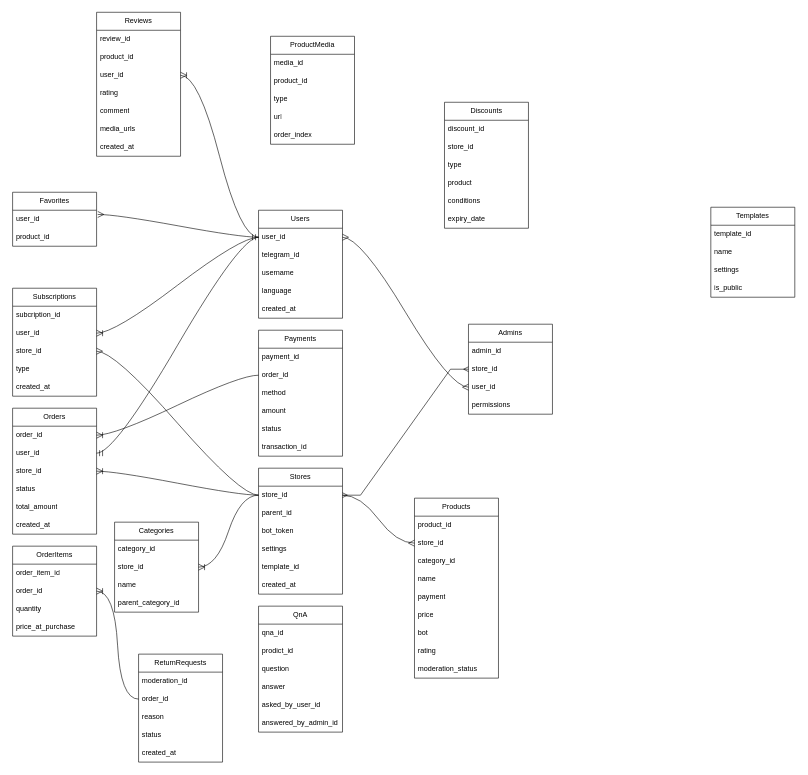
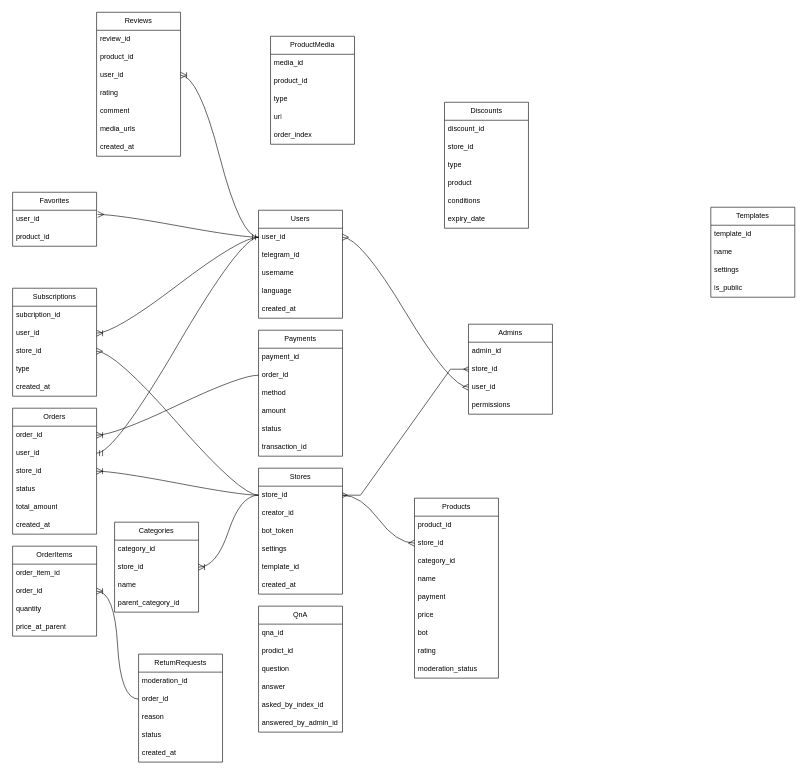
(279, 513) -> (281, 513)
(49, 627) -> (45, 627)
(293, 705) -> (294, 705)
